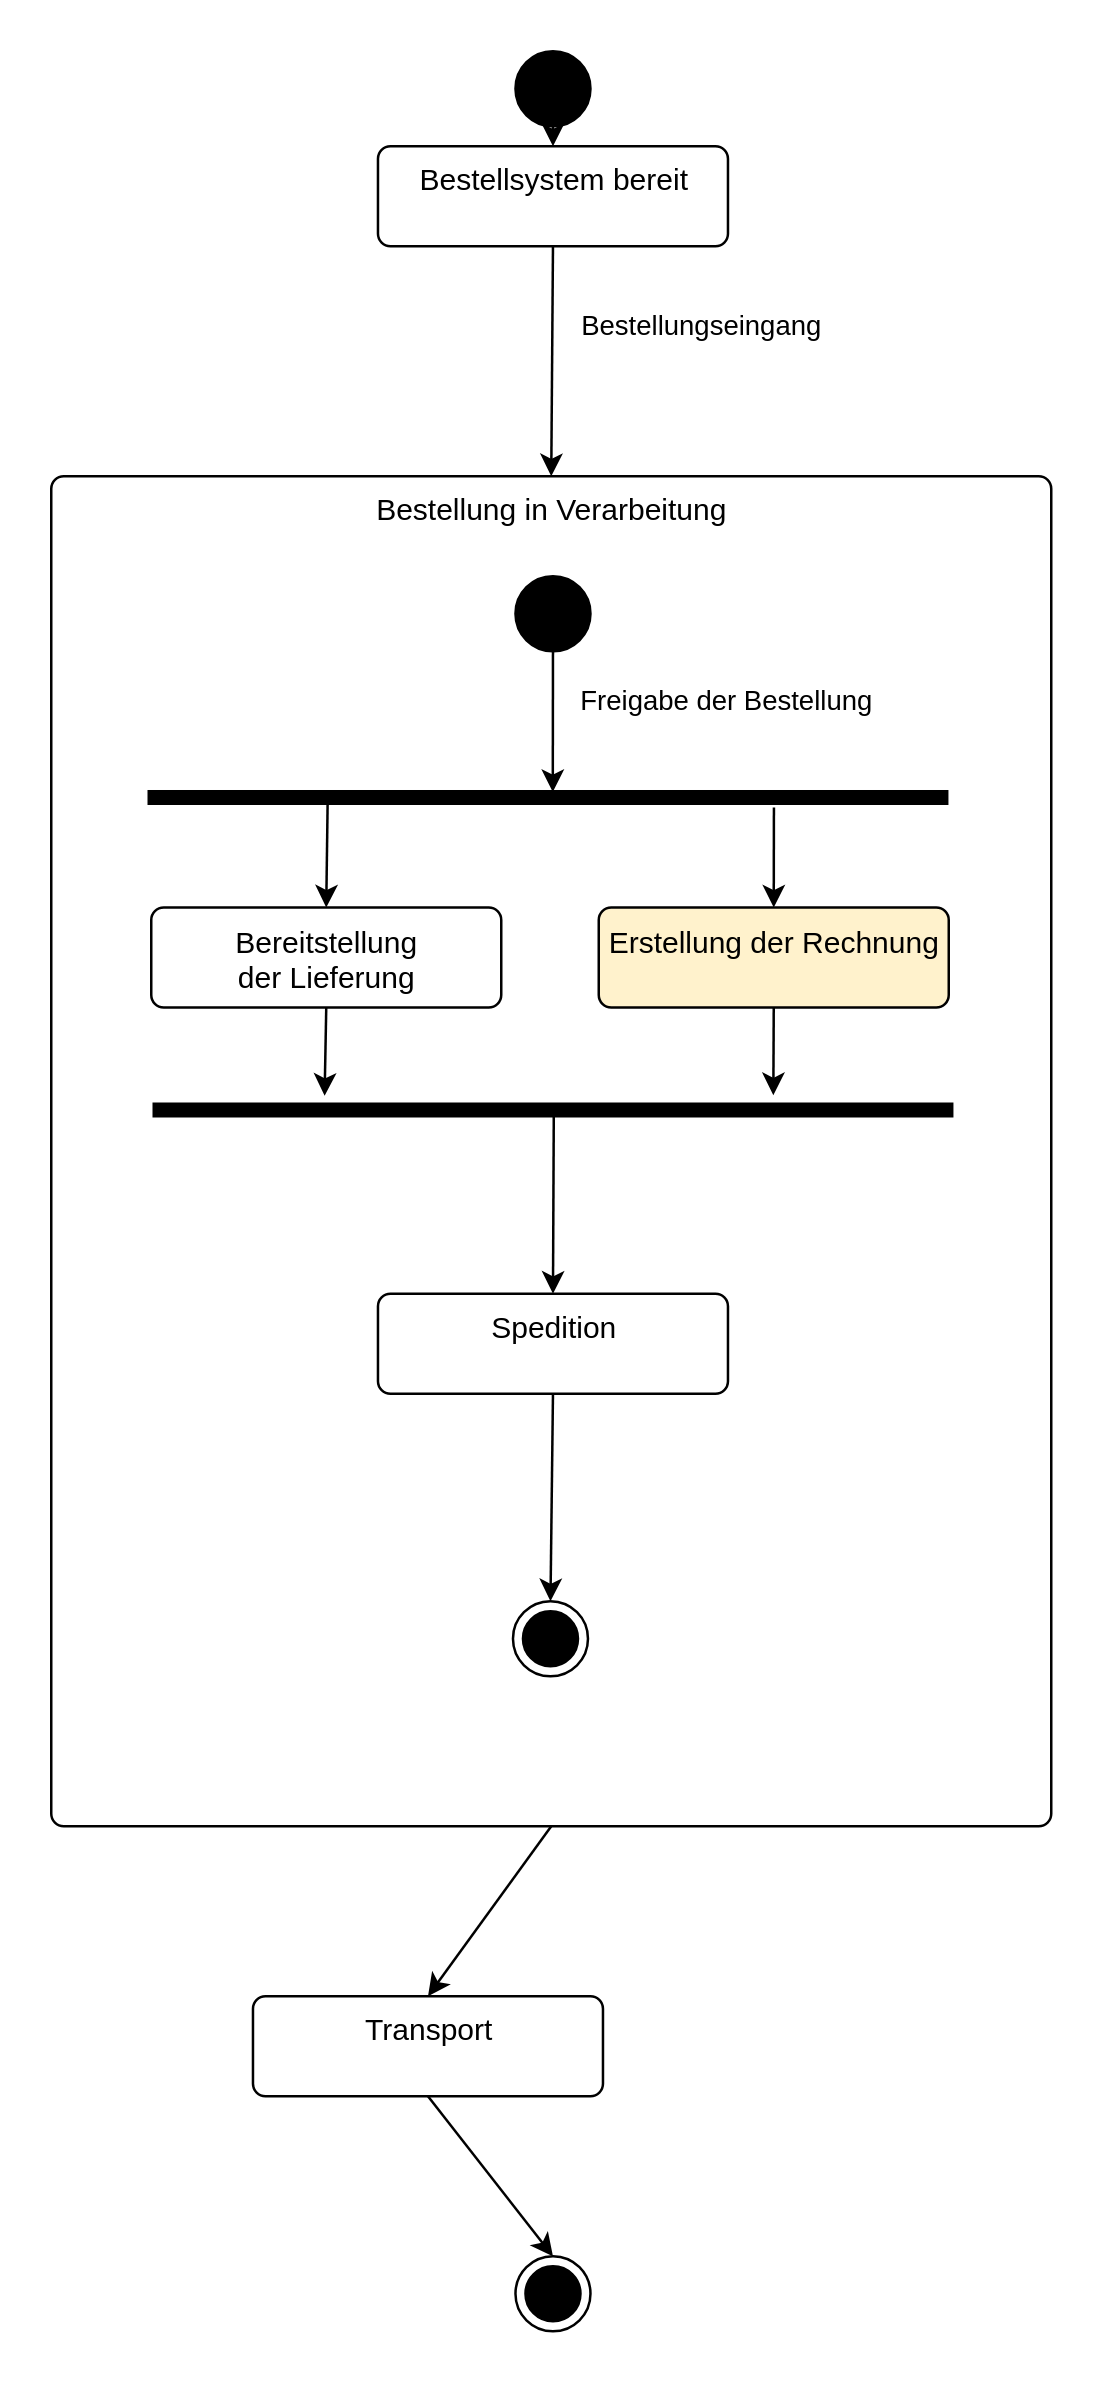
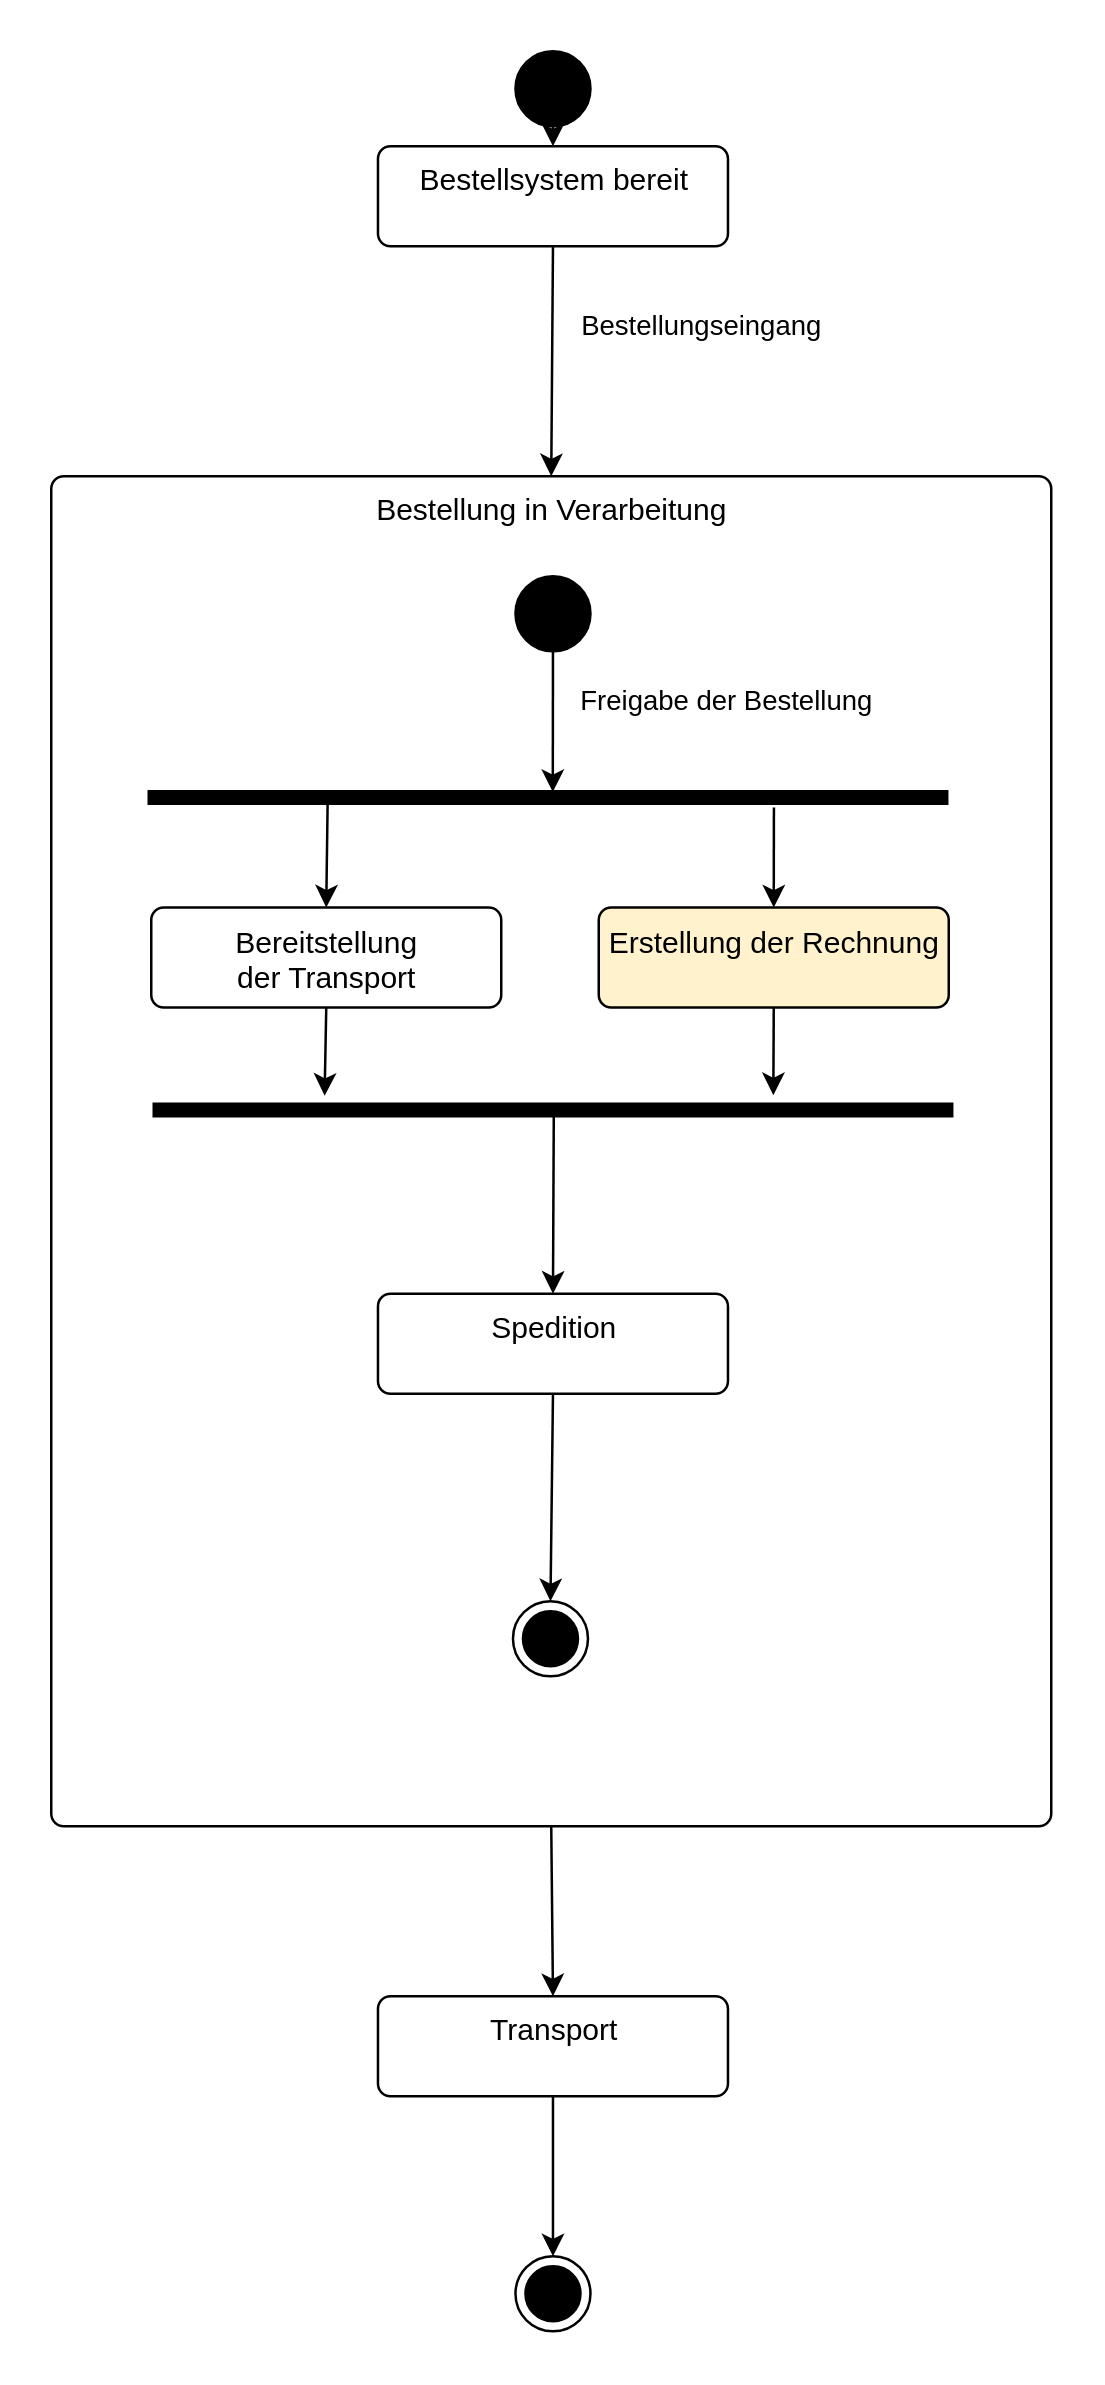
(328, 962) -> (328, 962)
(428, 2046) -> (553, 2046)
